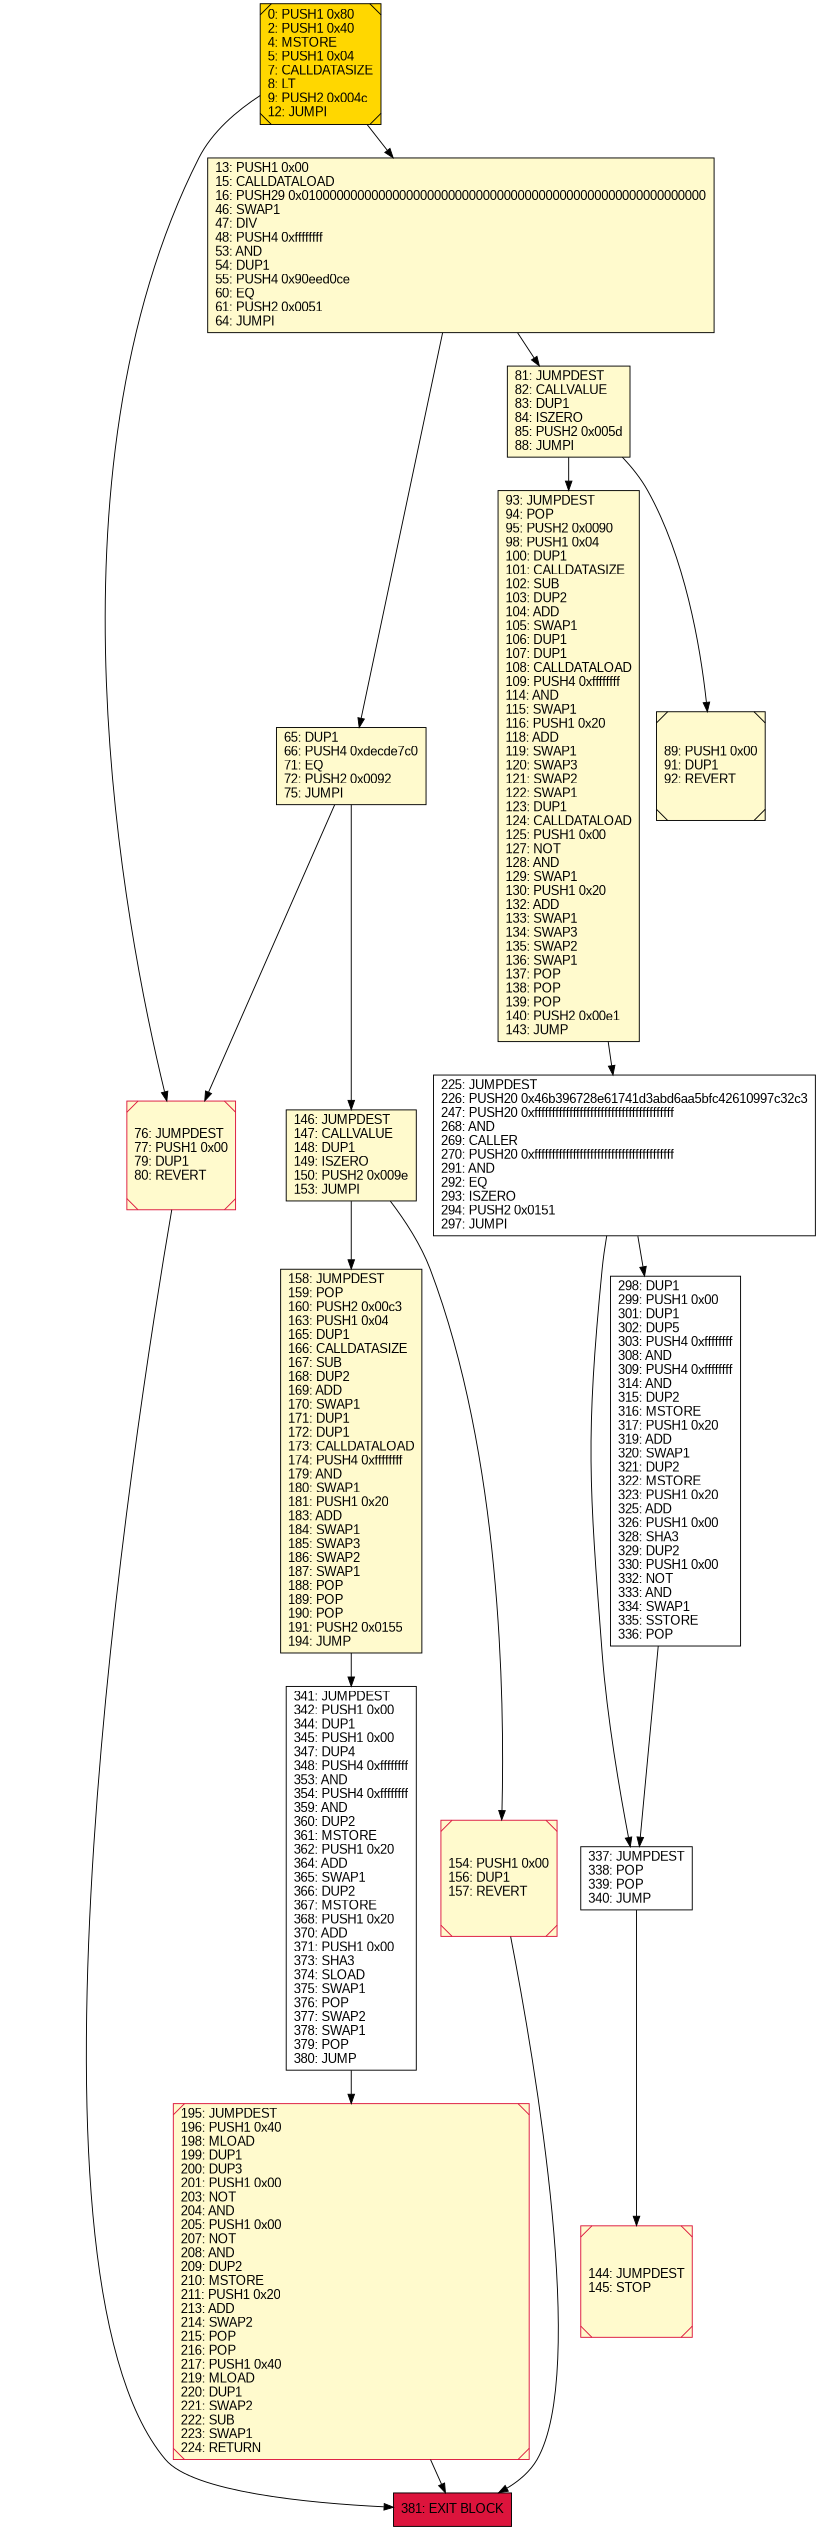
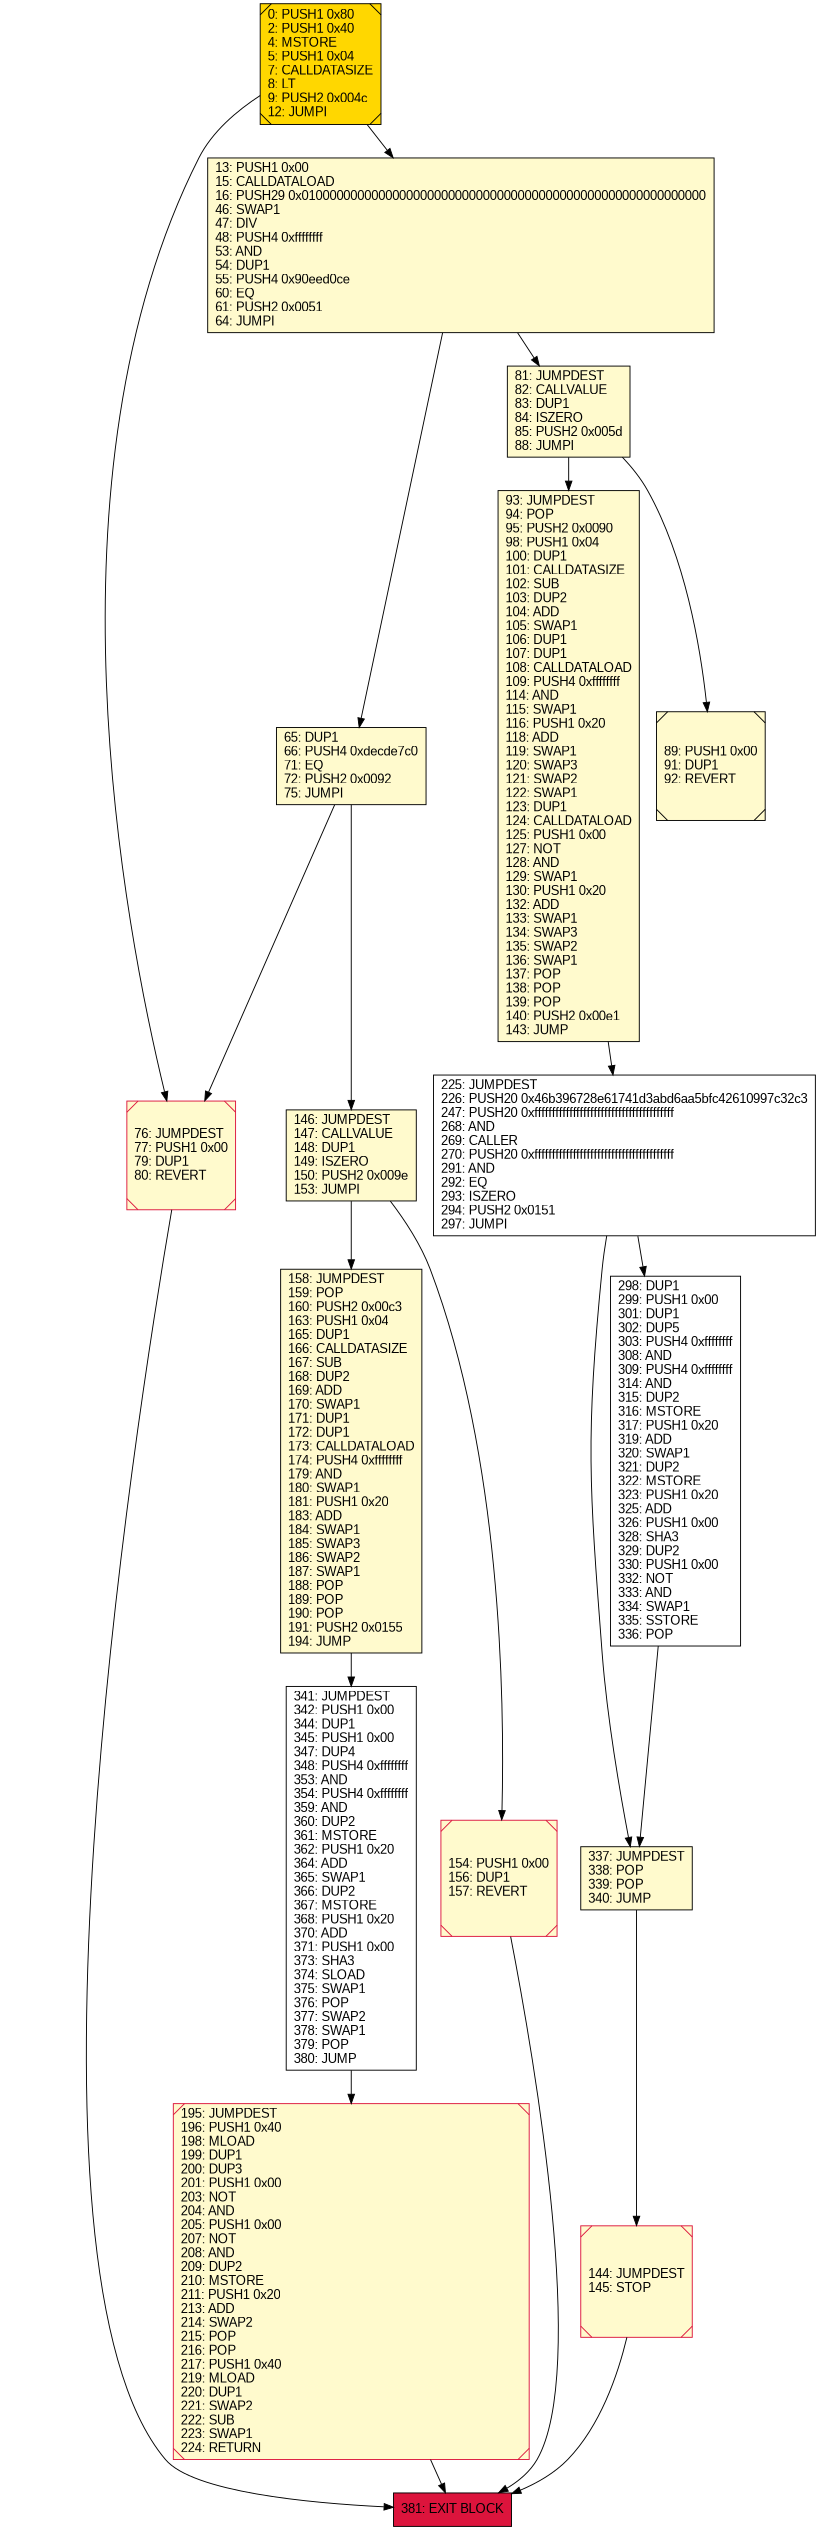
(637, 1878) -> (637, 1878)
none -> (592, 2427)
